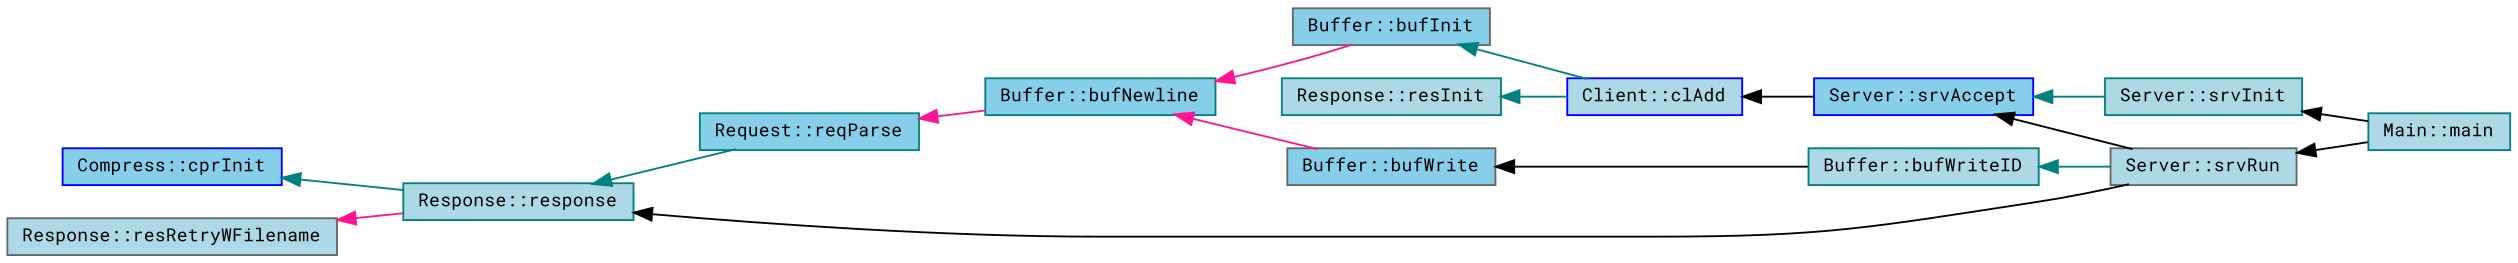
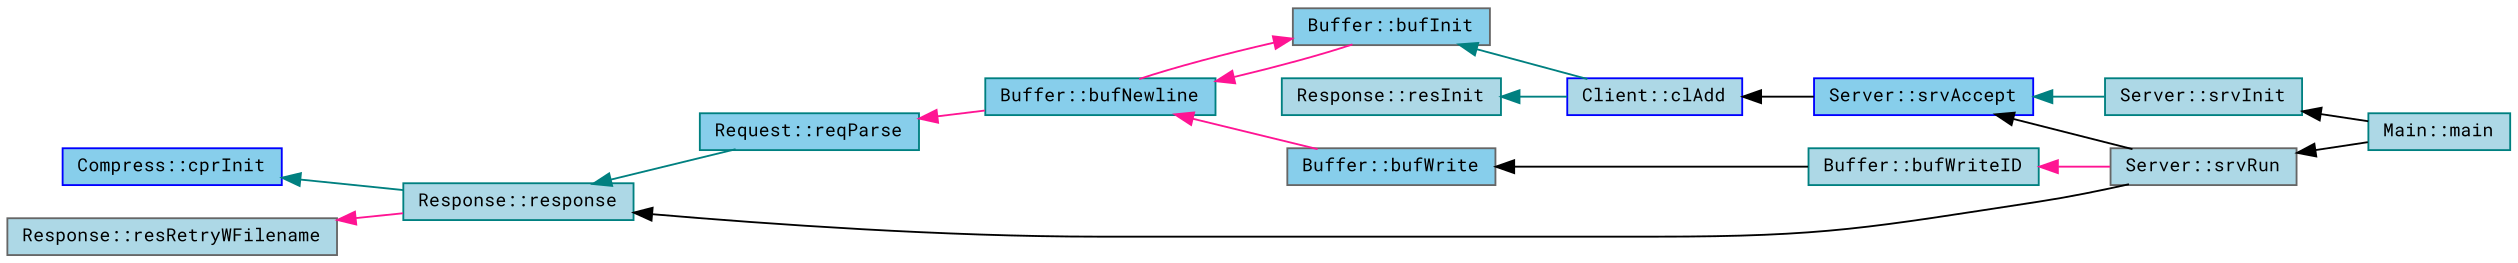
none -> (1206, 59)
(2084, 167) -> (2084, 167)
